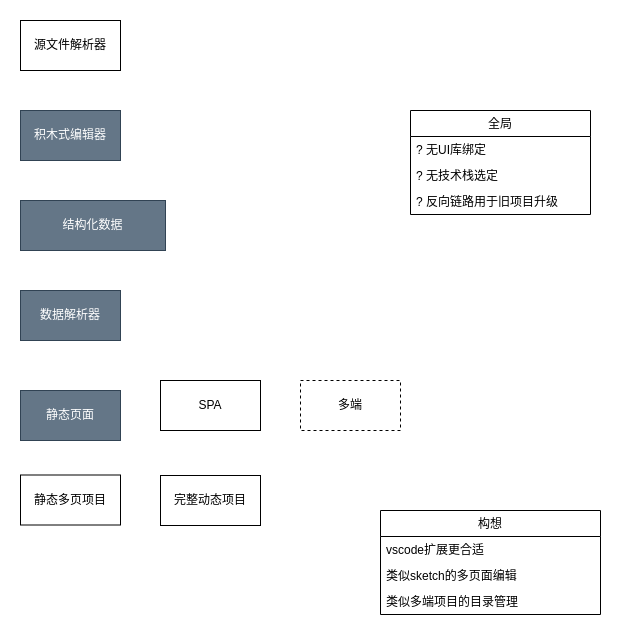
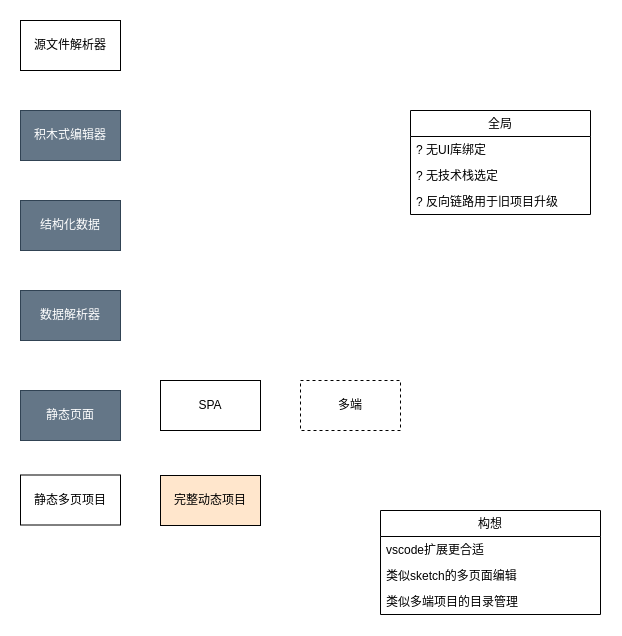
(93, 226) -> (71, 226)
(211, 501) -> (211, 501)
